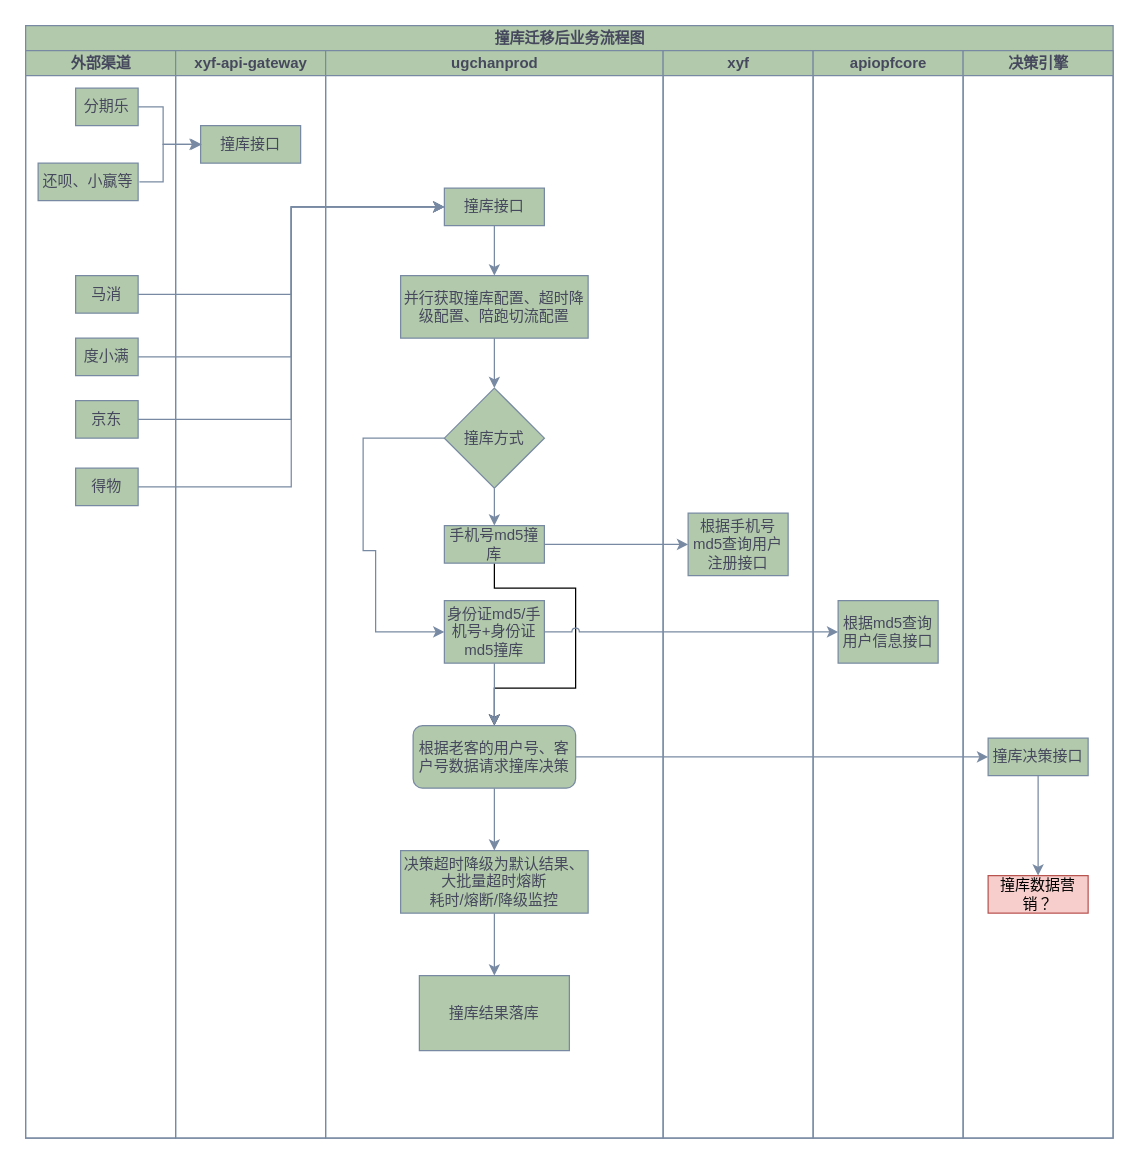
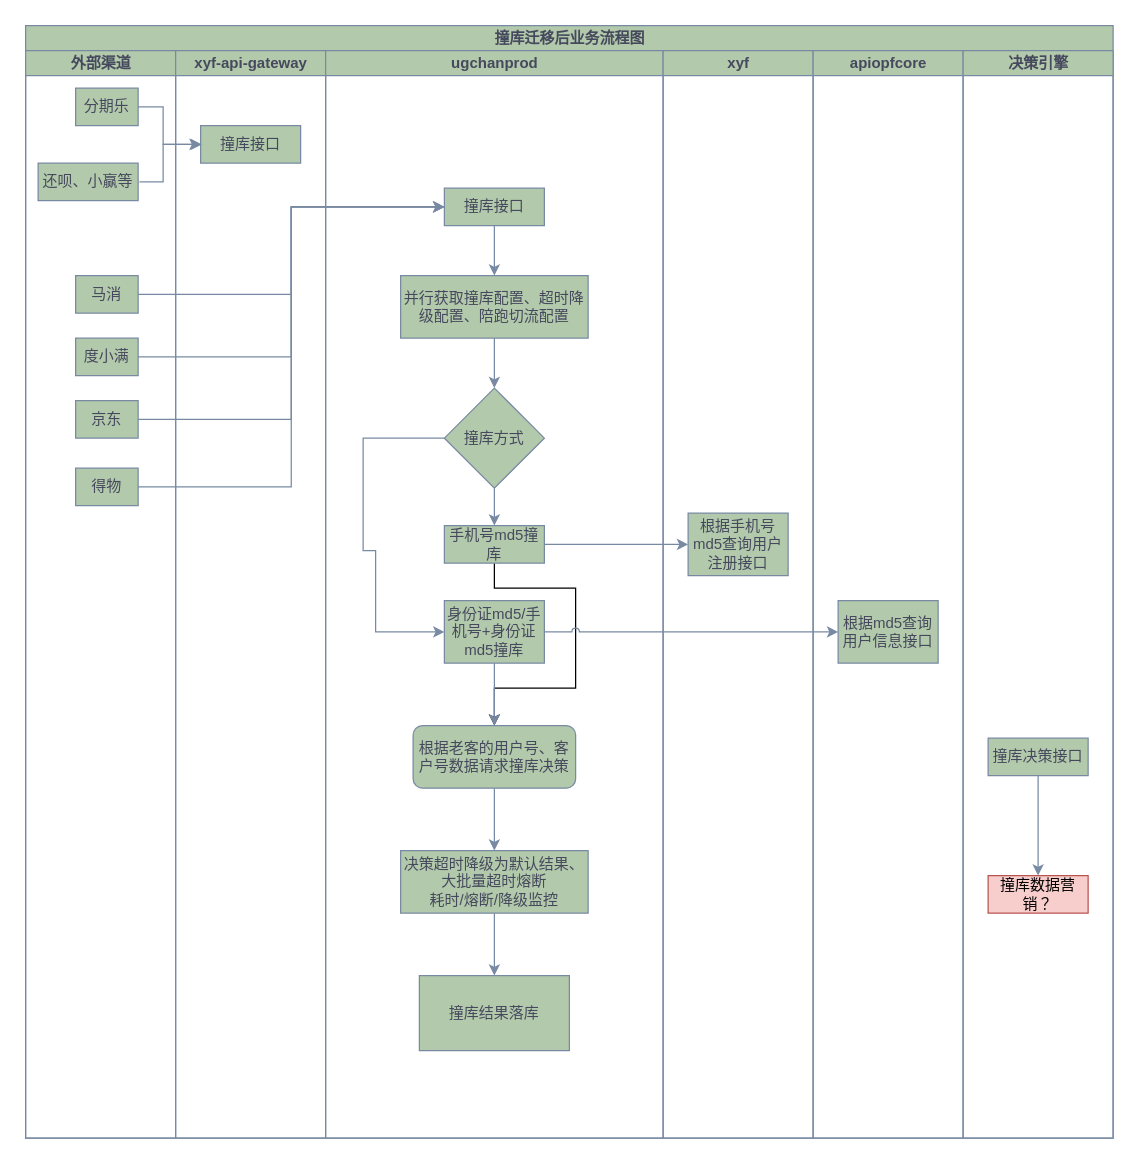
(778, 757) -> none
